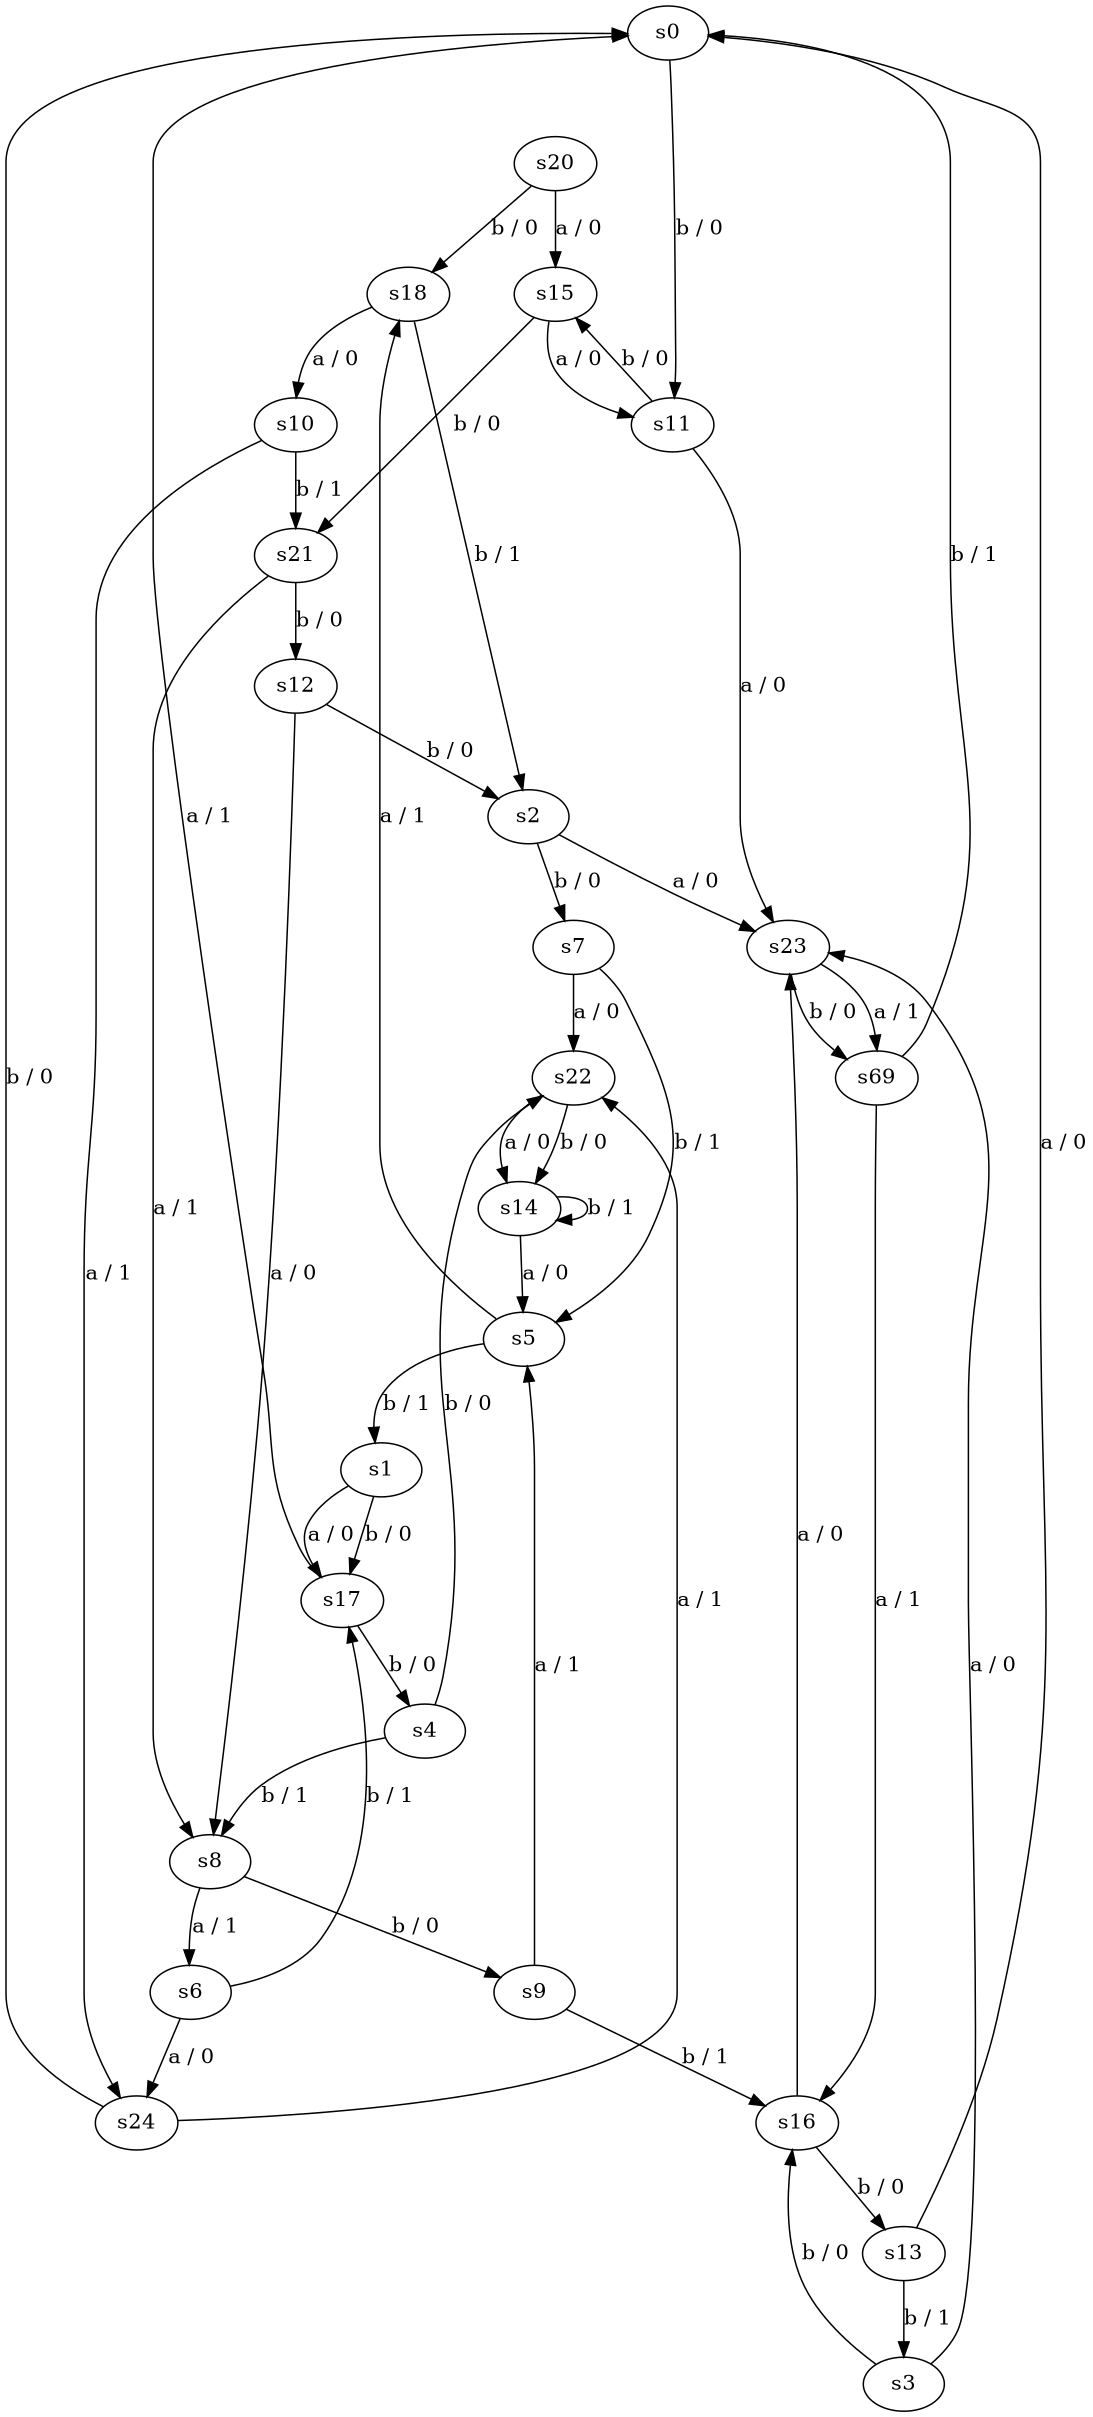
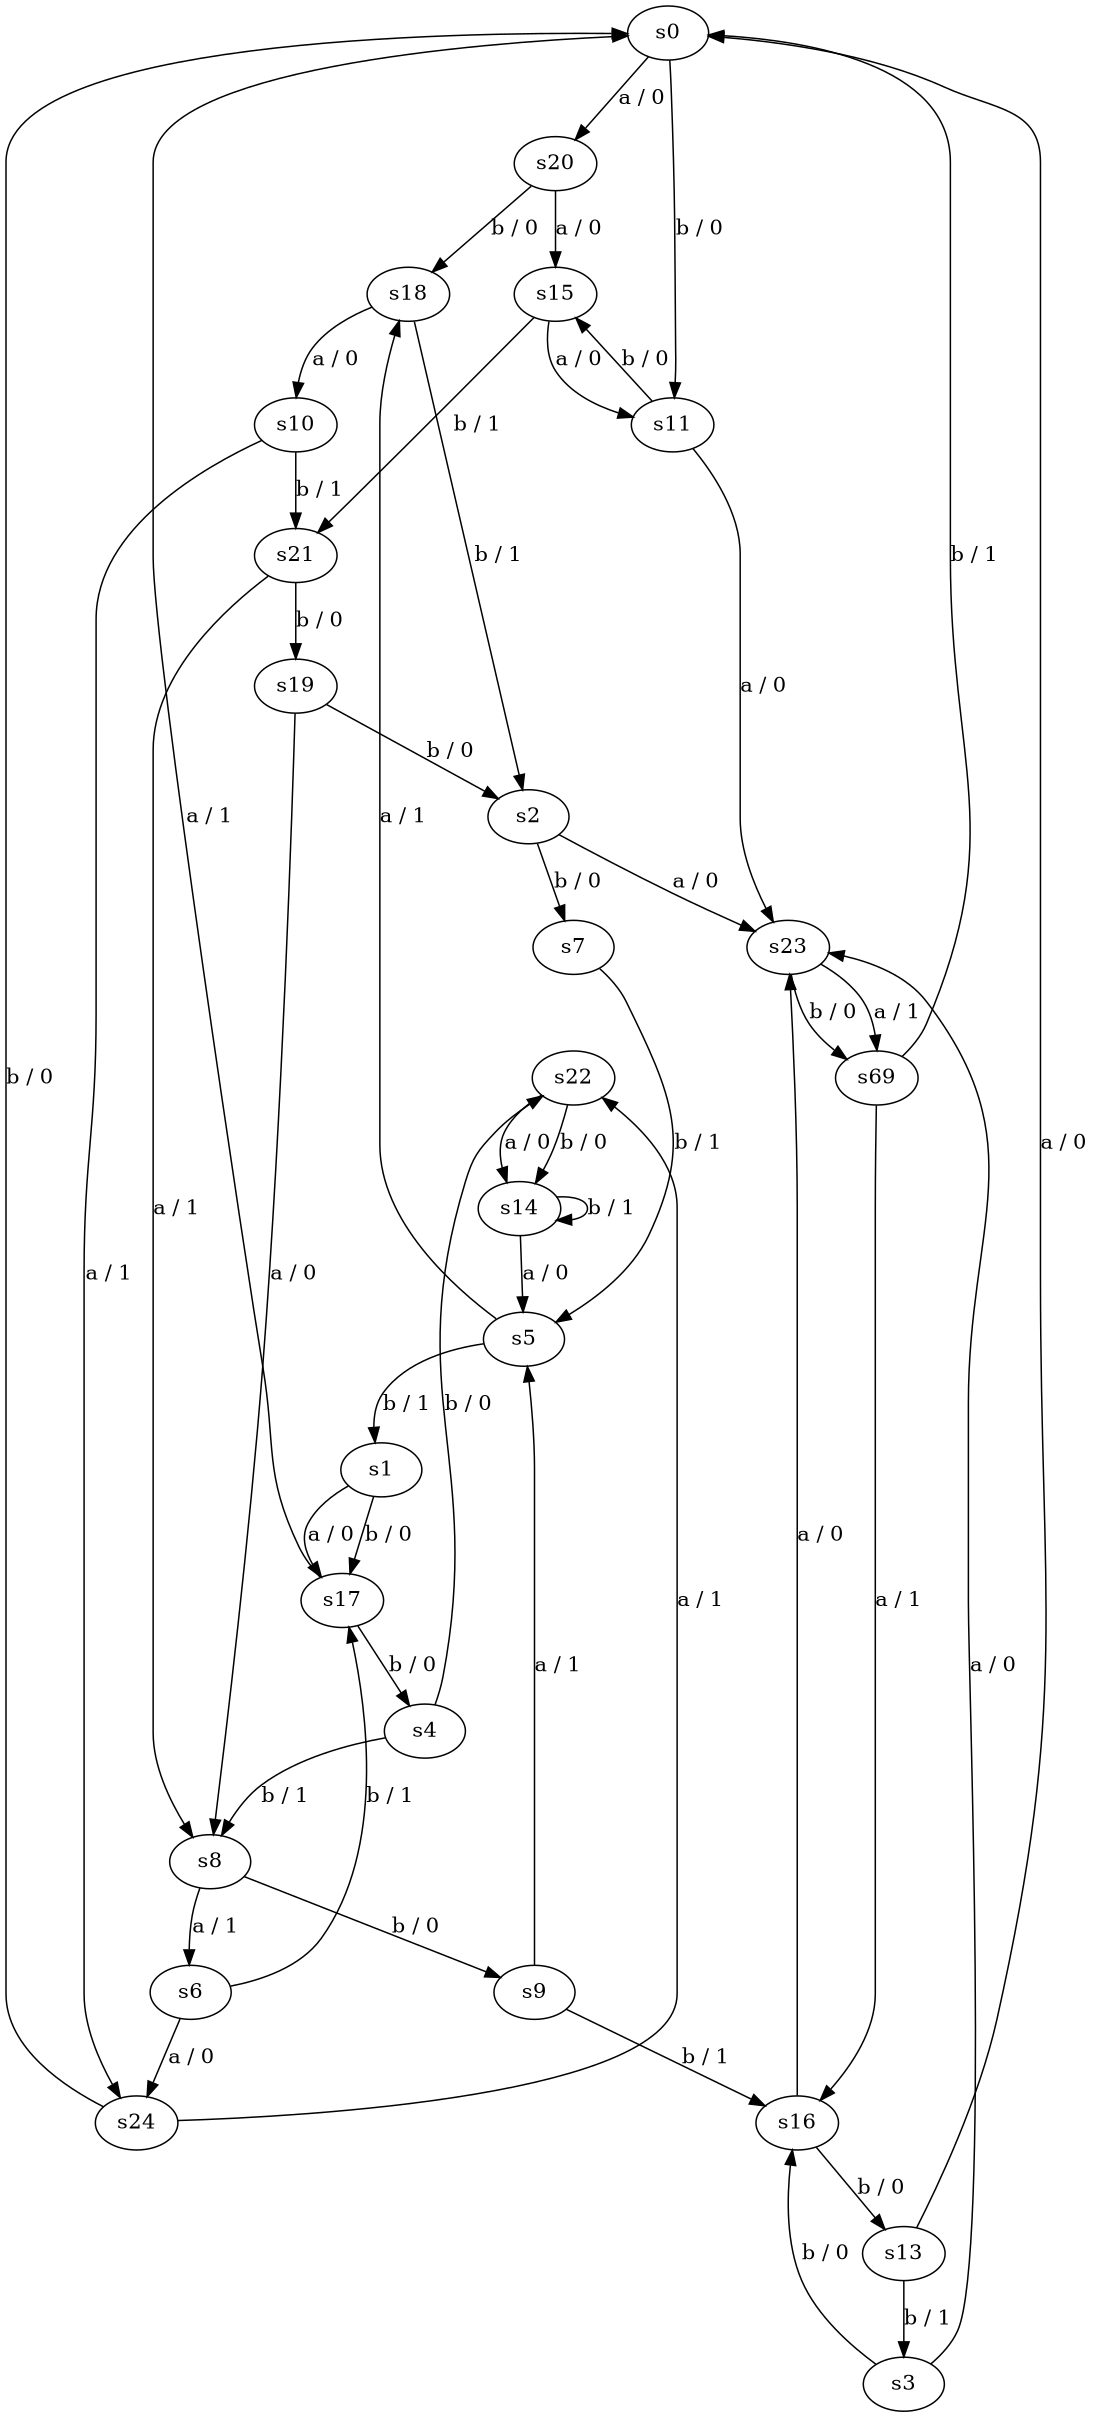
none -> (617, 92)
(477, 425) -> (477, 425)
(296, 686) -> (296, 686)
(574, 1005) -> none
